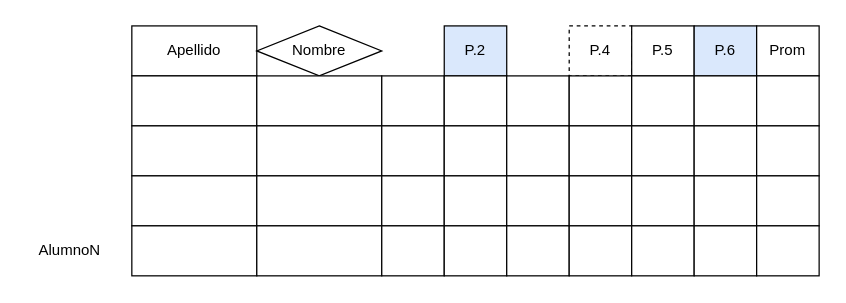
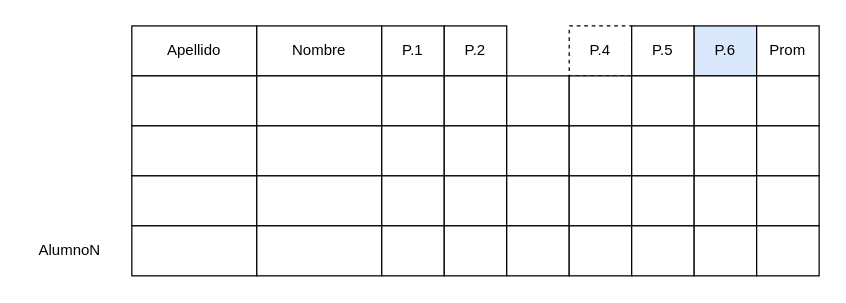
(319, 51) -> (319, 51)
none -> (413, 51)
(476, 51) -> (476, 51)
